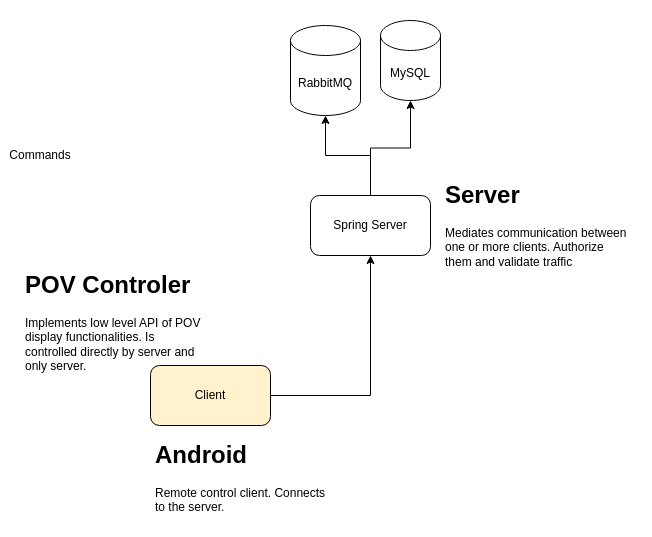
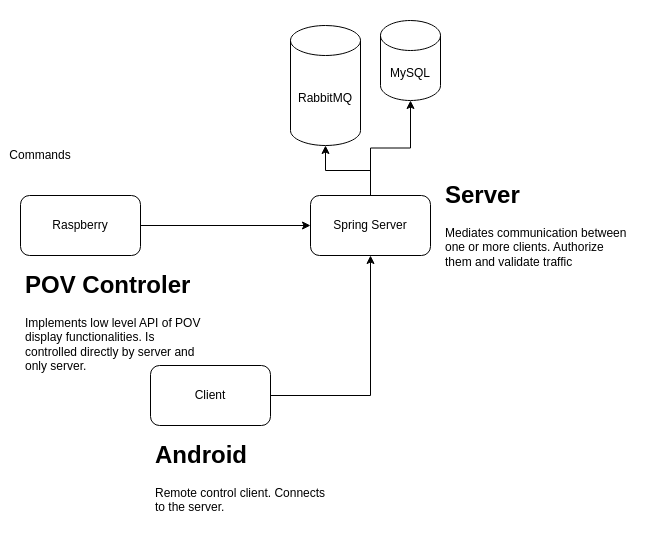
(326, 71) -> (326, 86)
none -> (81, 226)
none -> (222, 226)
(211, 396) -> (211, 396)
